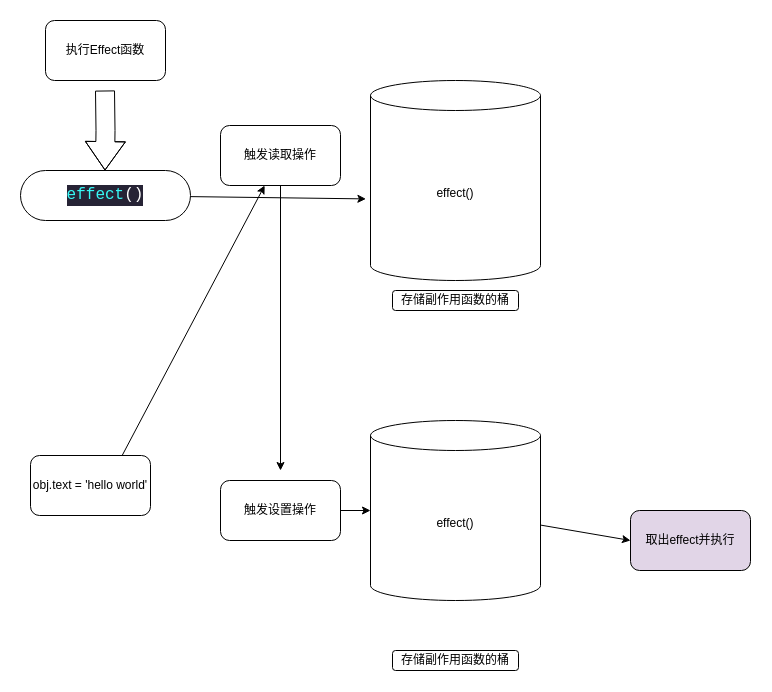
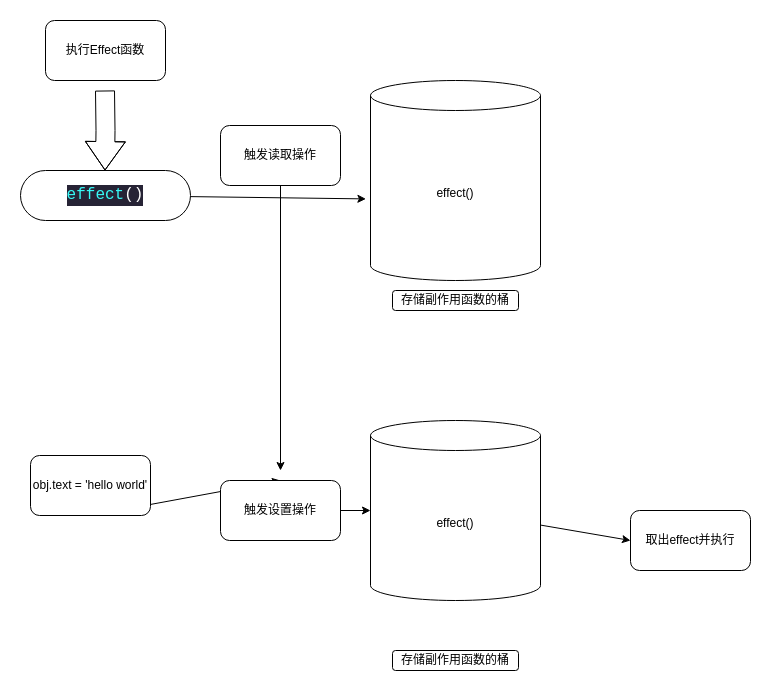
(192, 324) -> (184, 498)
(691, 541) -> (691, 541)
